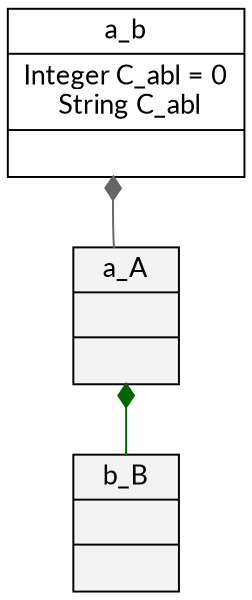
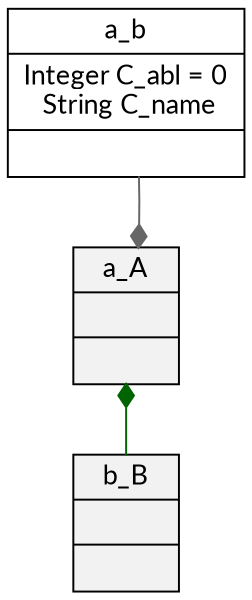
(126, 106) -> (126, 106)
(113, 224) -> (139, 200)
